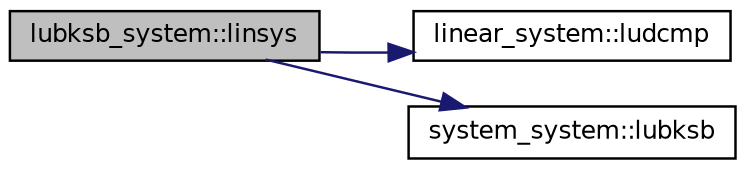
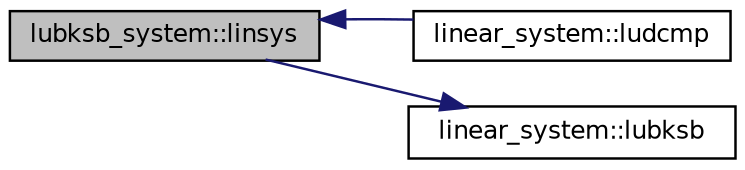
(354, 53) -> (380, 19)
(572, 132) -> (572, 132)
